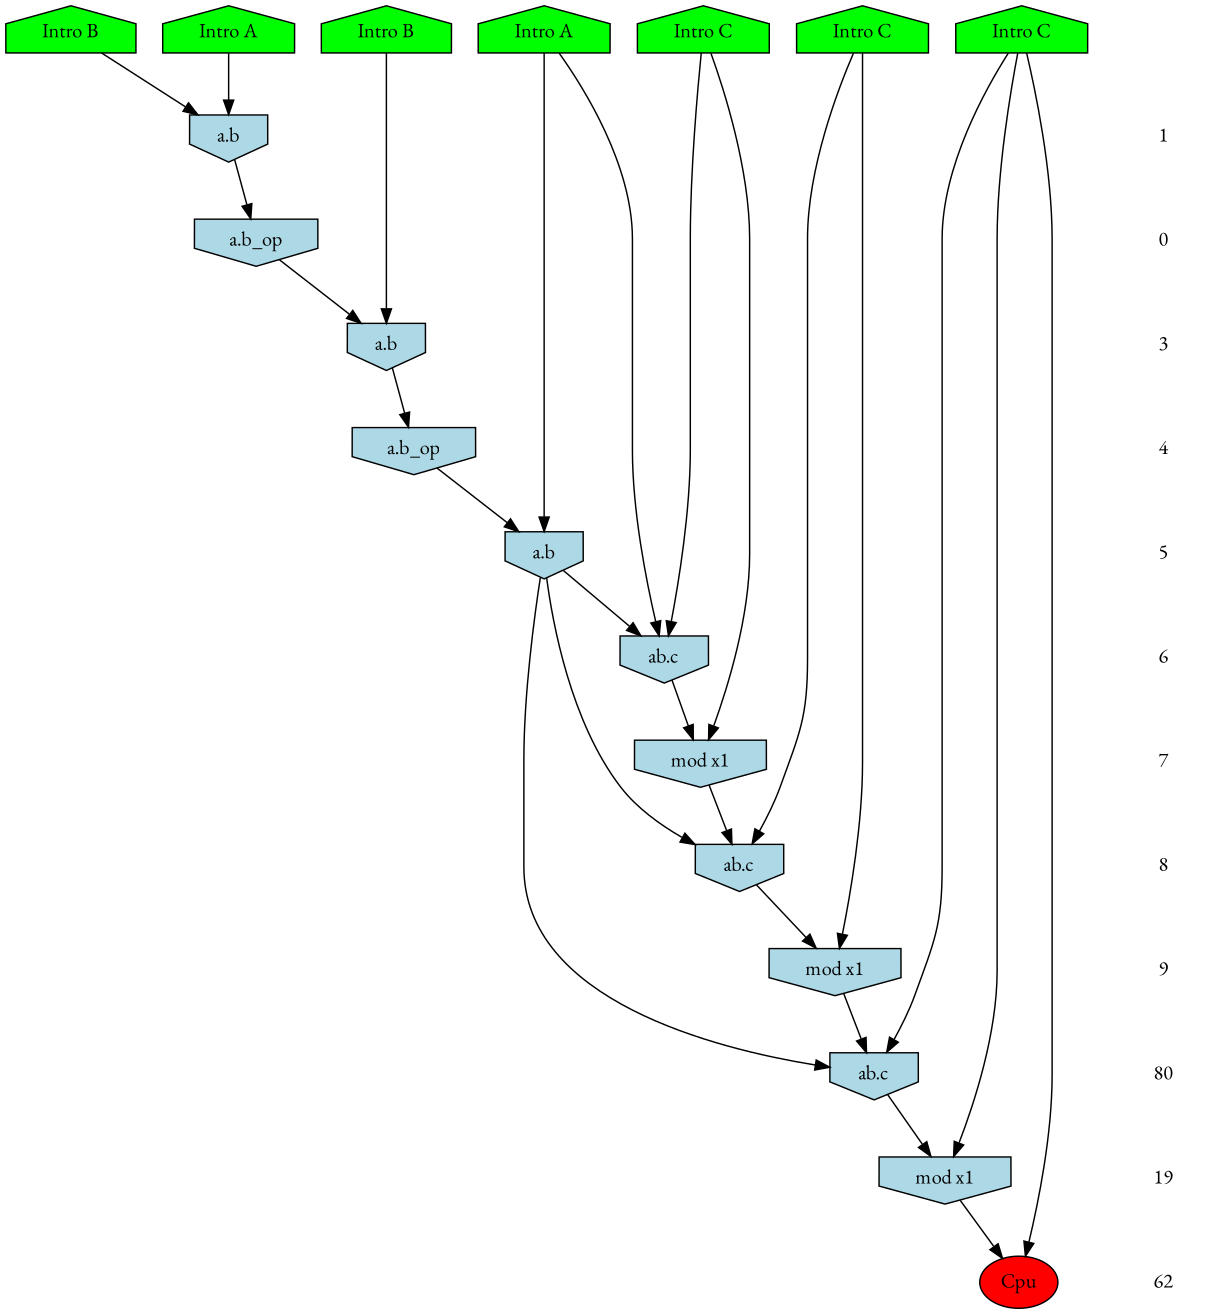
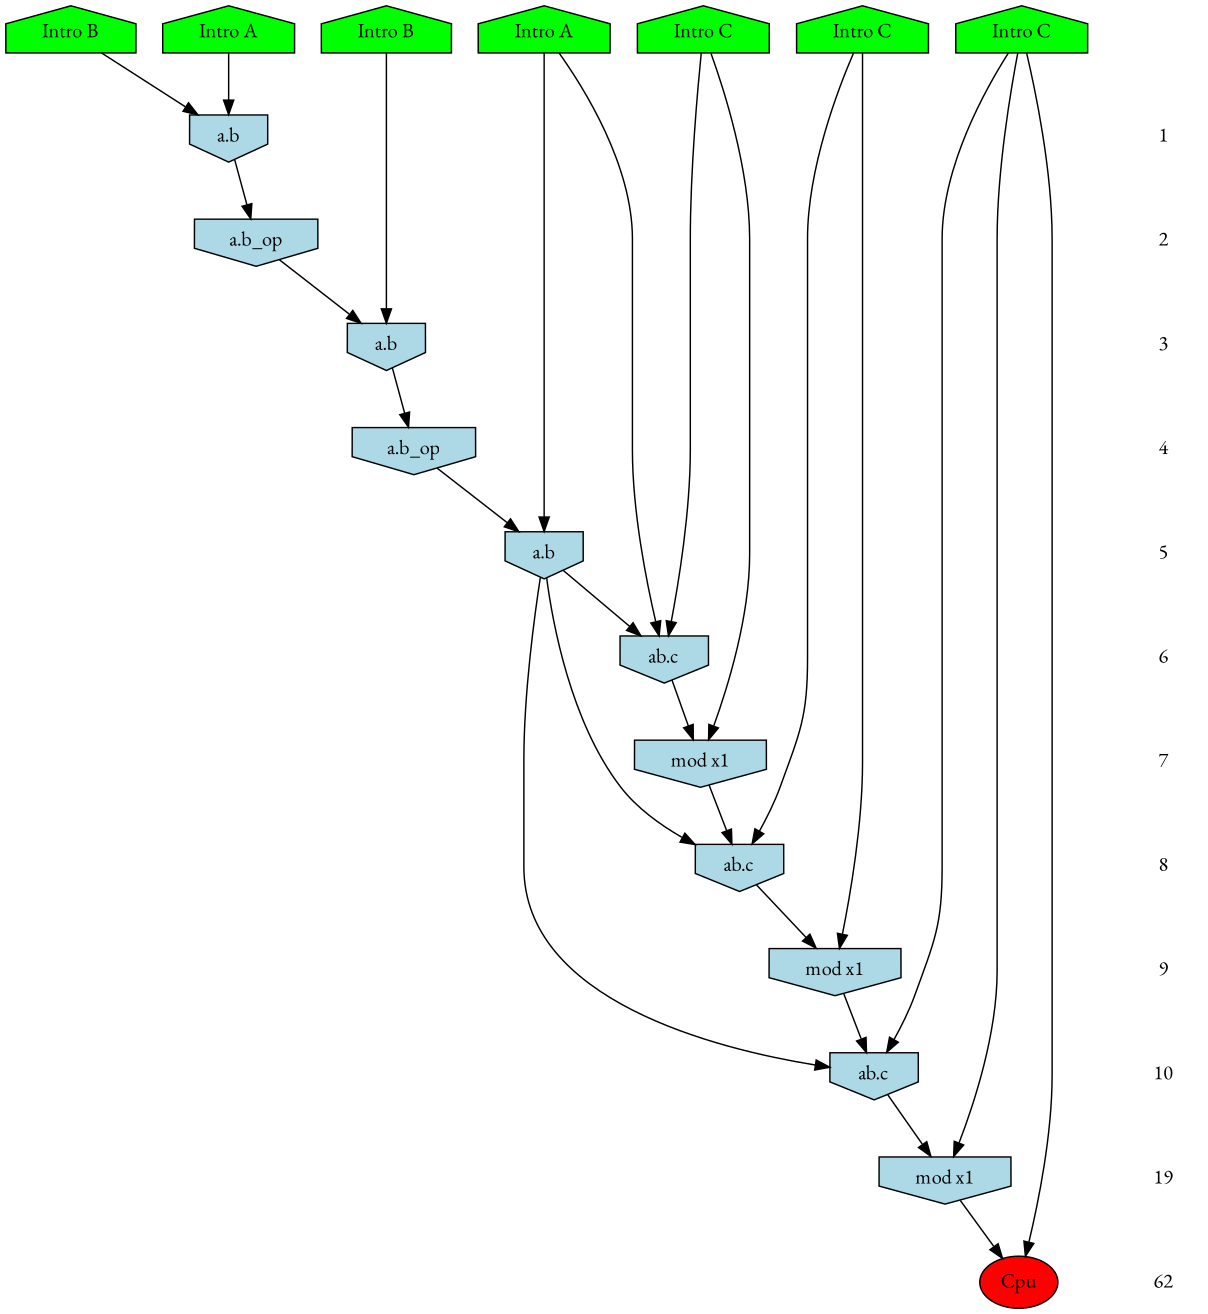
(1164, 240) -> (1164, 240)
(1164, 1074) -> (1164, 1074)
